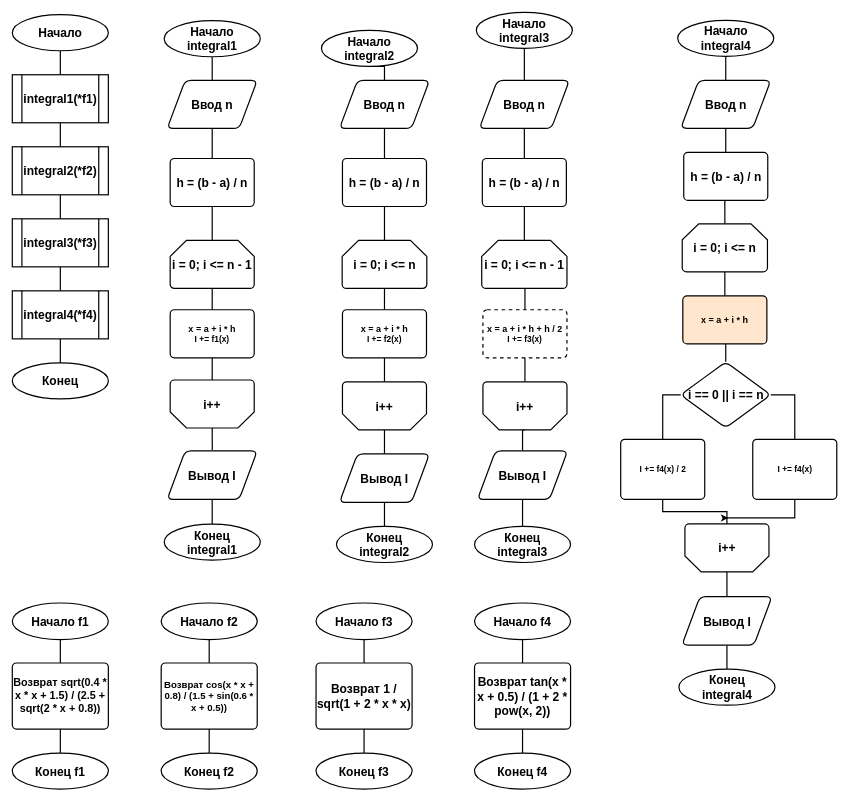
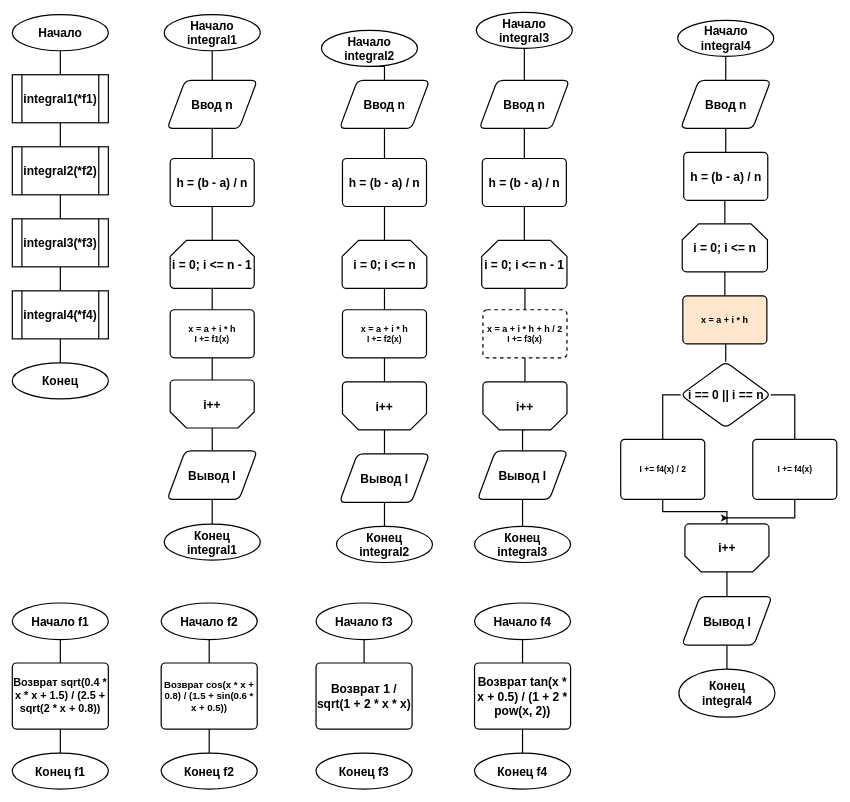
(212, 39) -> (212, 33)
(727, 687) -> (727, 693)
(364, 741) -> none
